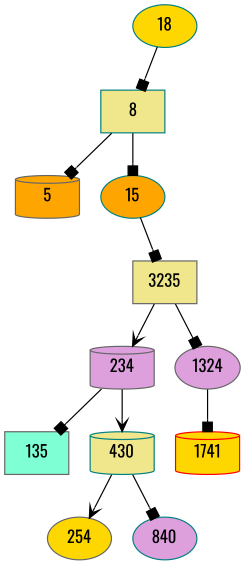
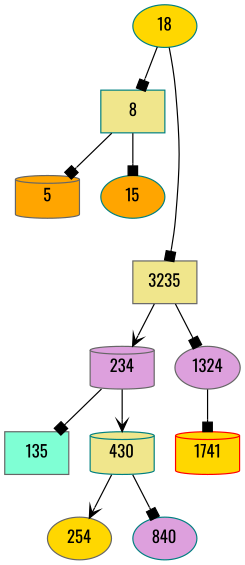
(146, 233) -> (179, 148)
